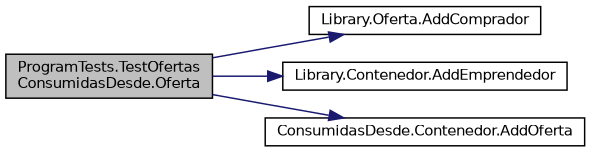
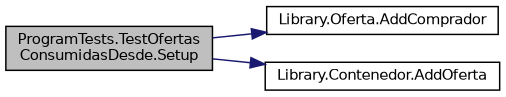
(109, 76) -> (109, 48)
(425, 76) -> none
(425, 132) -> (382, 76)
